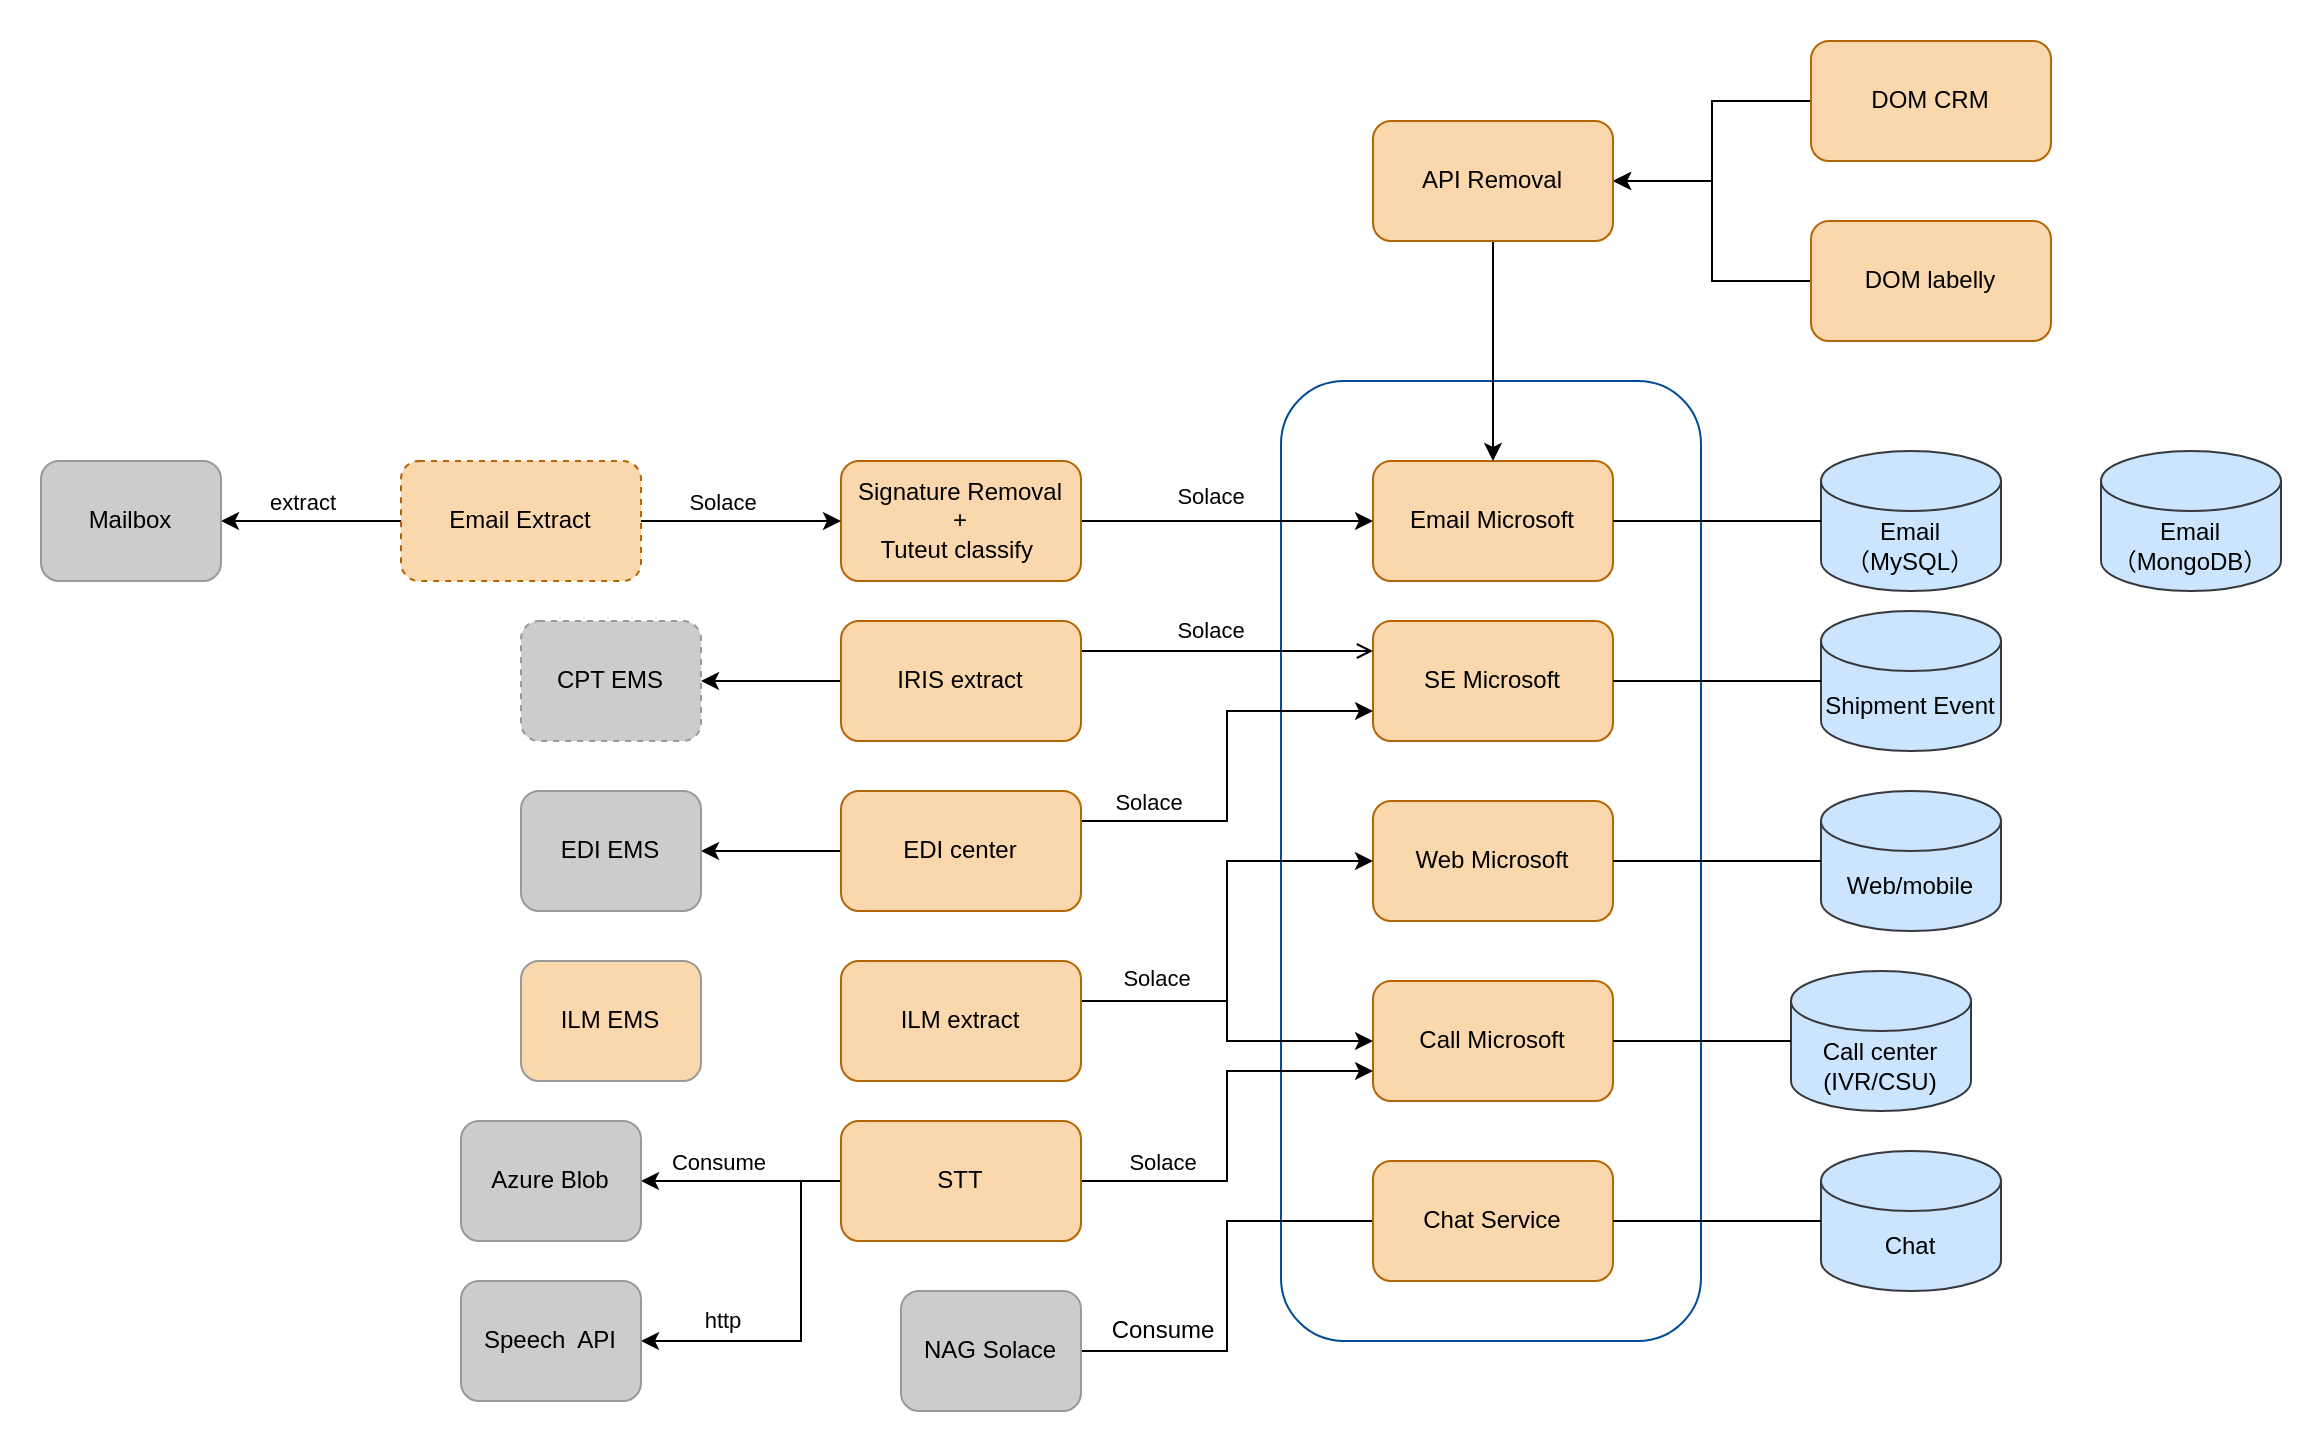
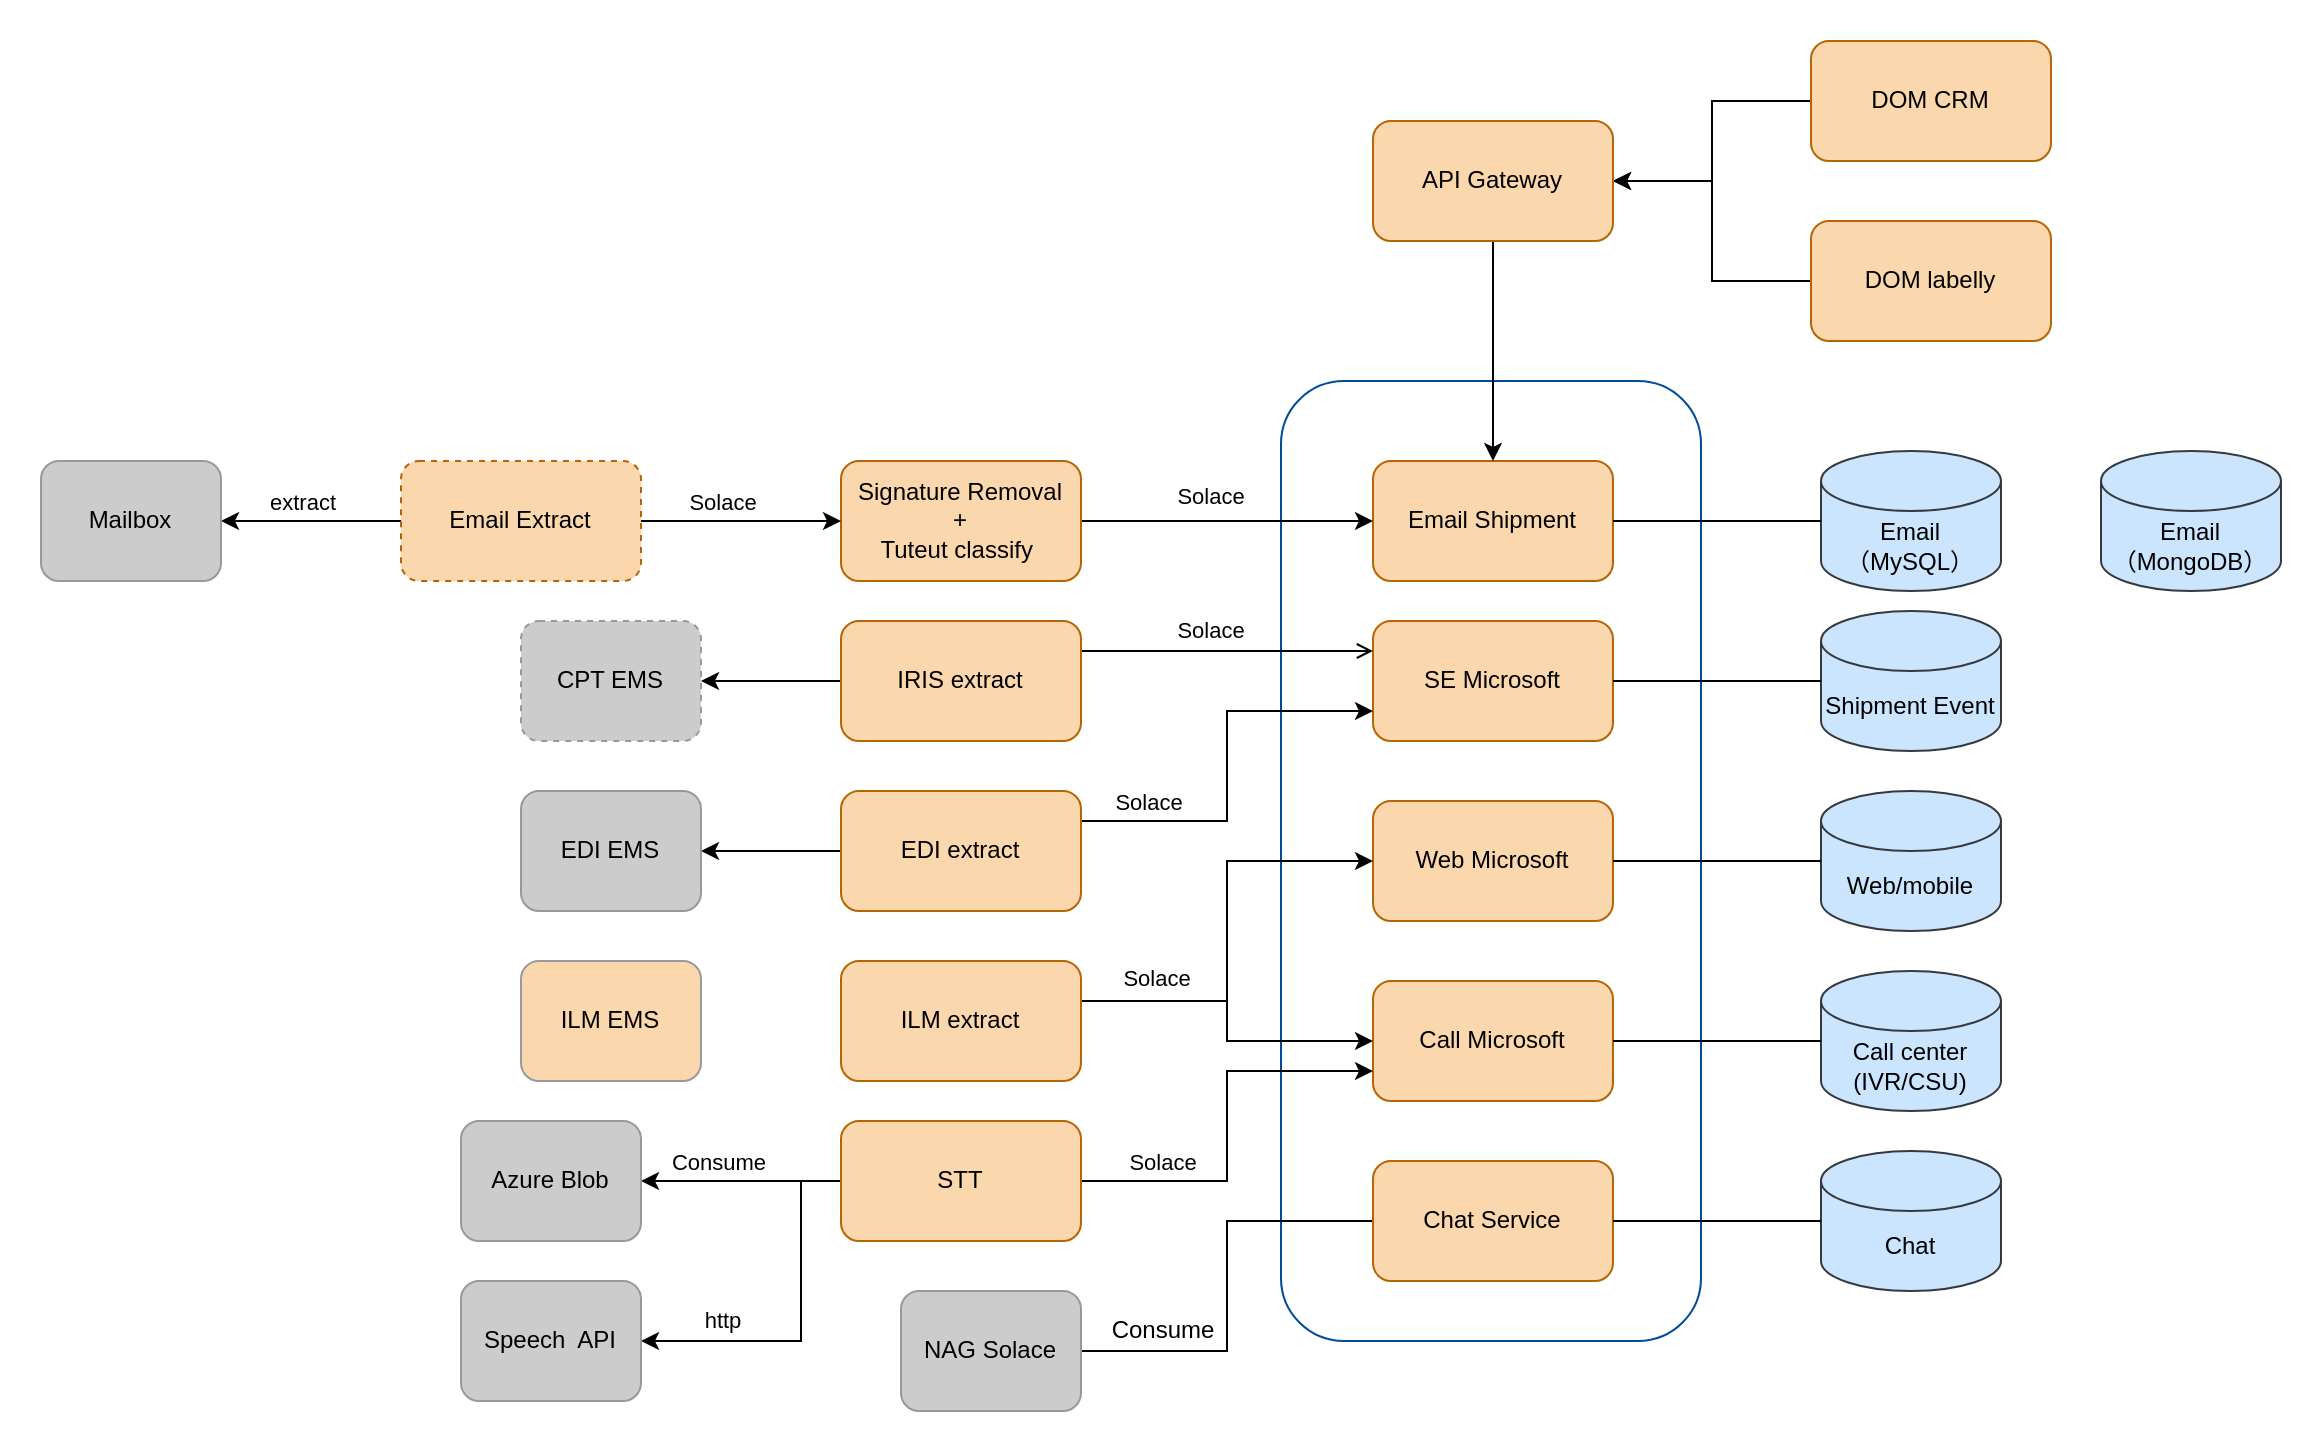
(1493, 181) -> (1493, 181)
(1493, 521) -> (1493, 521)
(961, 851) -> (961, 851)
(1881, 1041) -> (1911, 1041)
